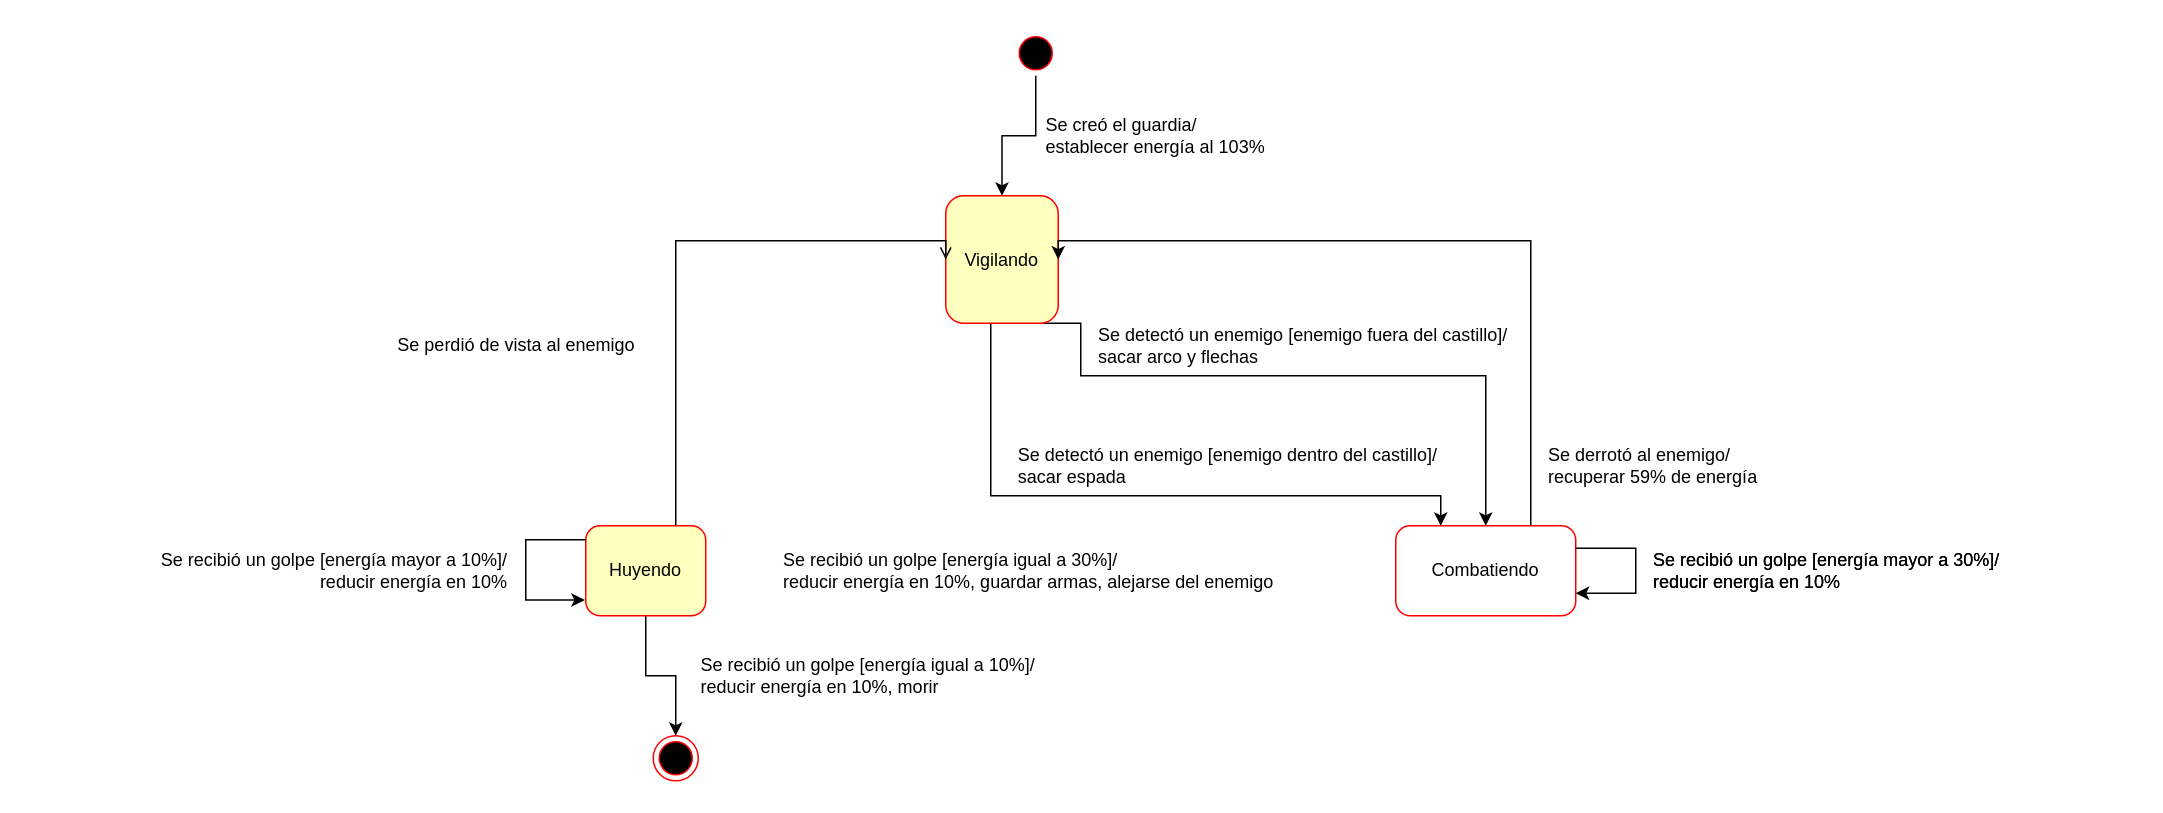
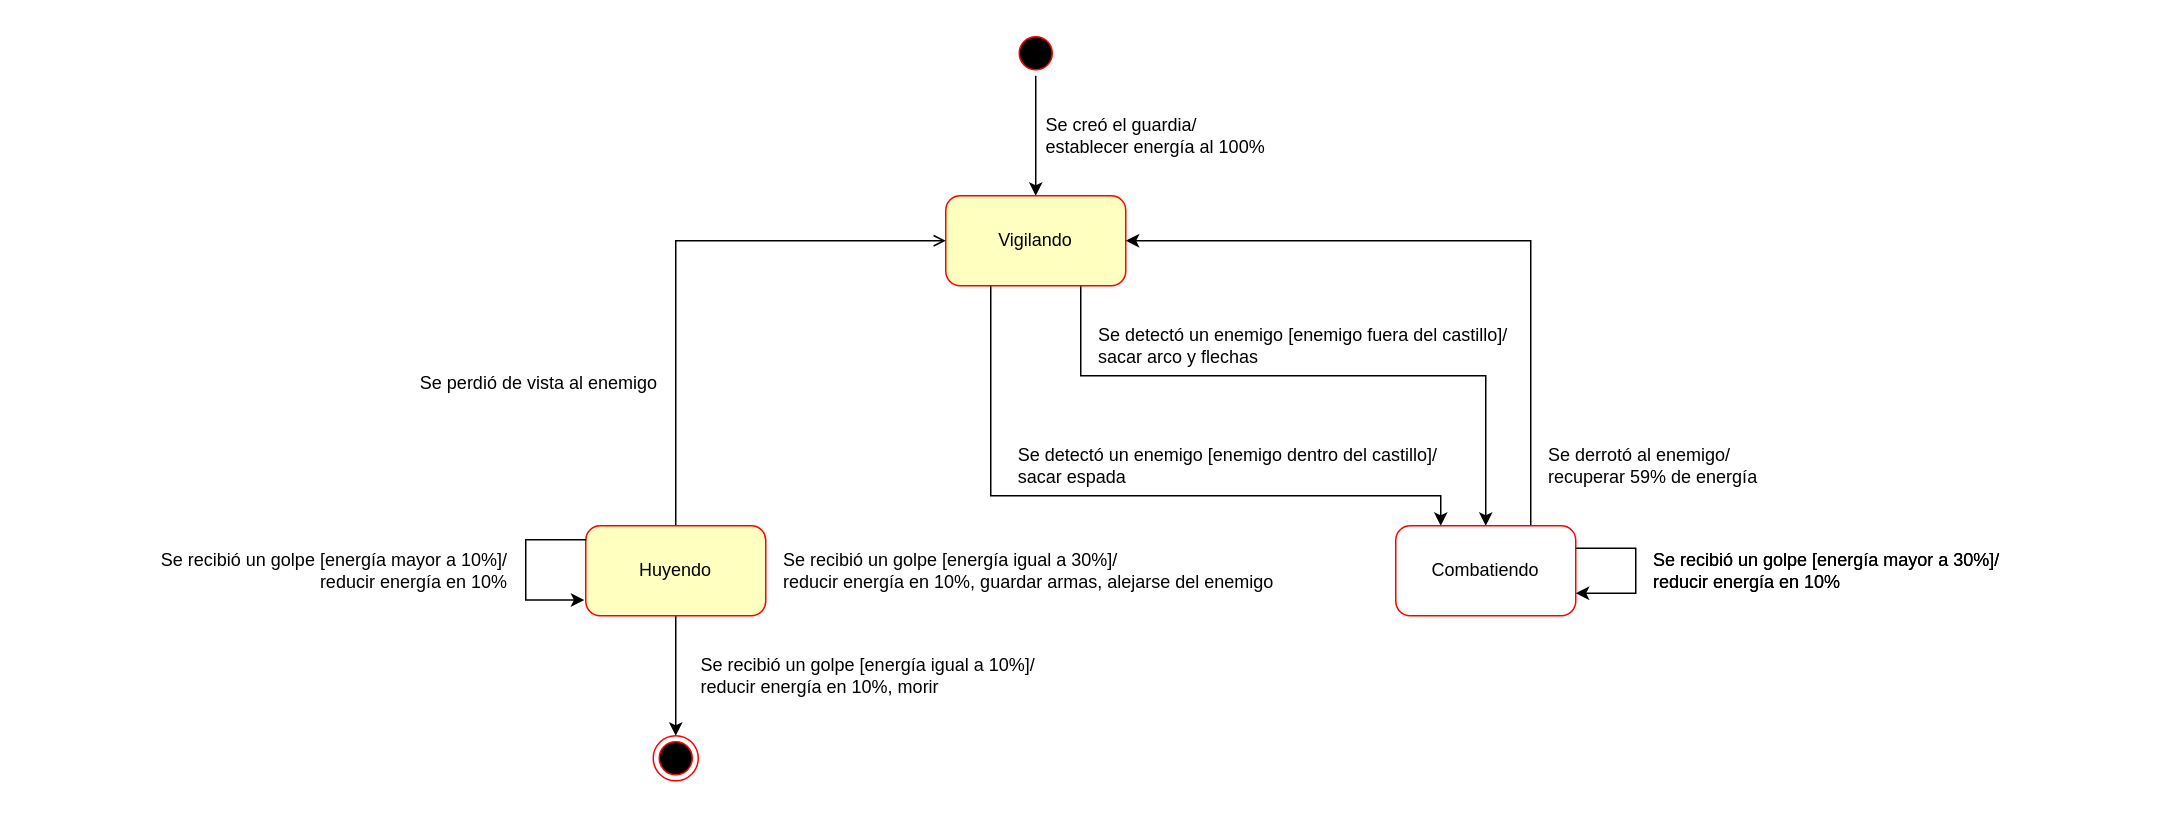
(1166, 136) -> (1166, 136)
(1002, 260) -> (1036, 241)
(503, 346) -> (526, 383)
(646, 571) -> (676, 571)
